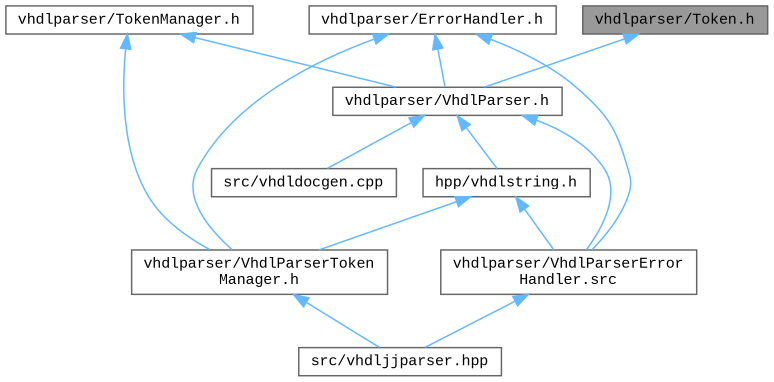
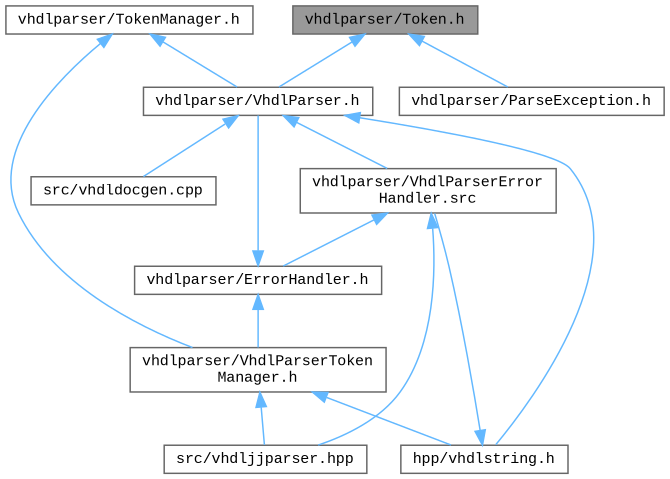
none -> (532, 101)
(608, 121) -> (329, 243)
(388, 226) -> (389, 421)
